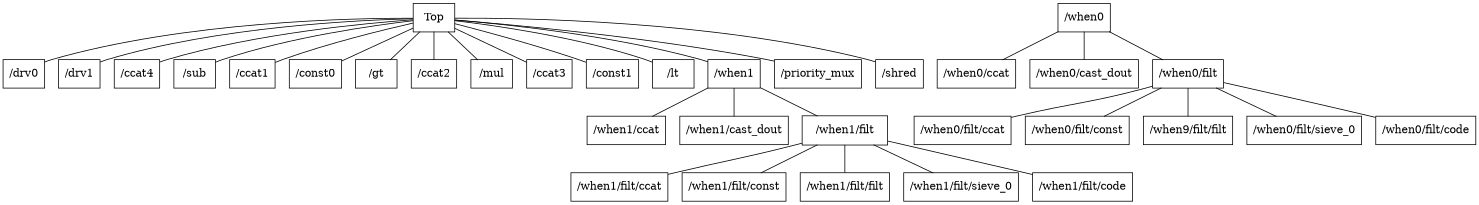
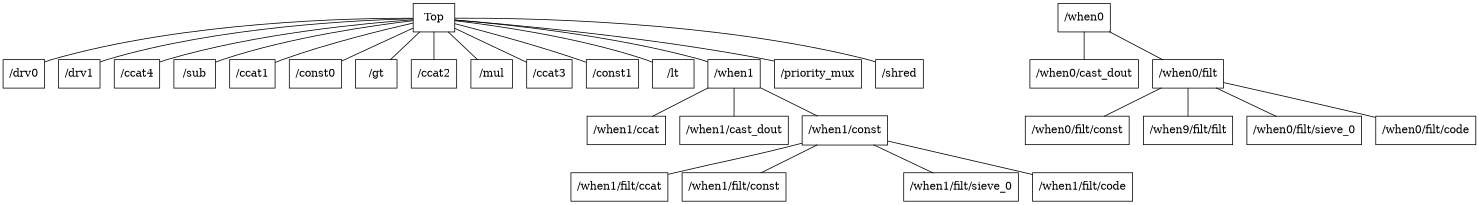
(976, 74) -> none
(845, 130) -> (845, 130)
(963, 130) -> none
(845, 187) -> none
